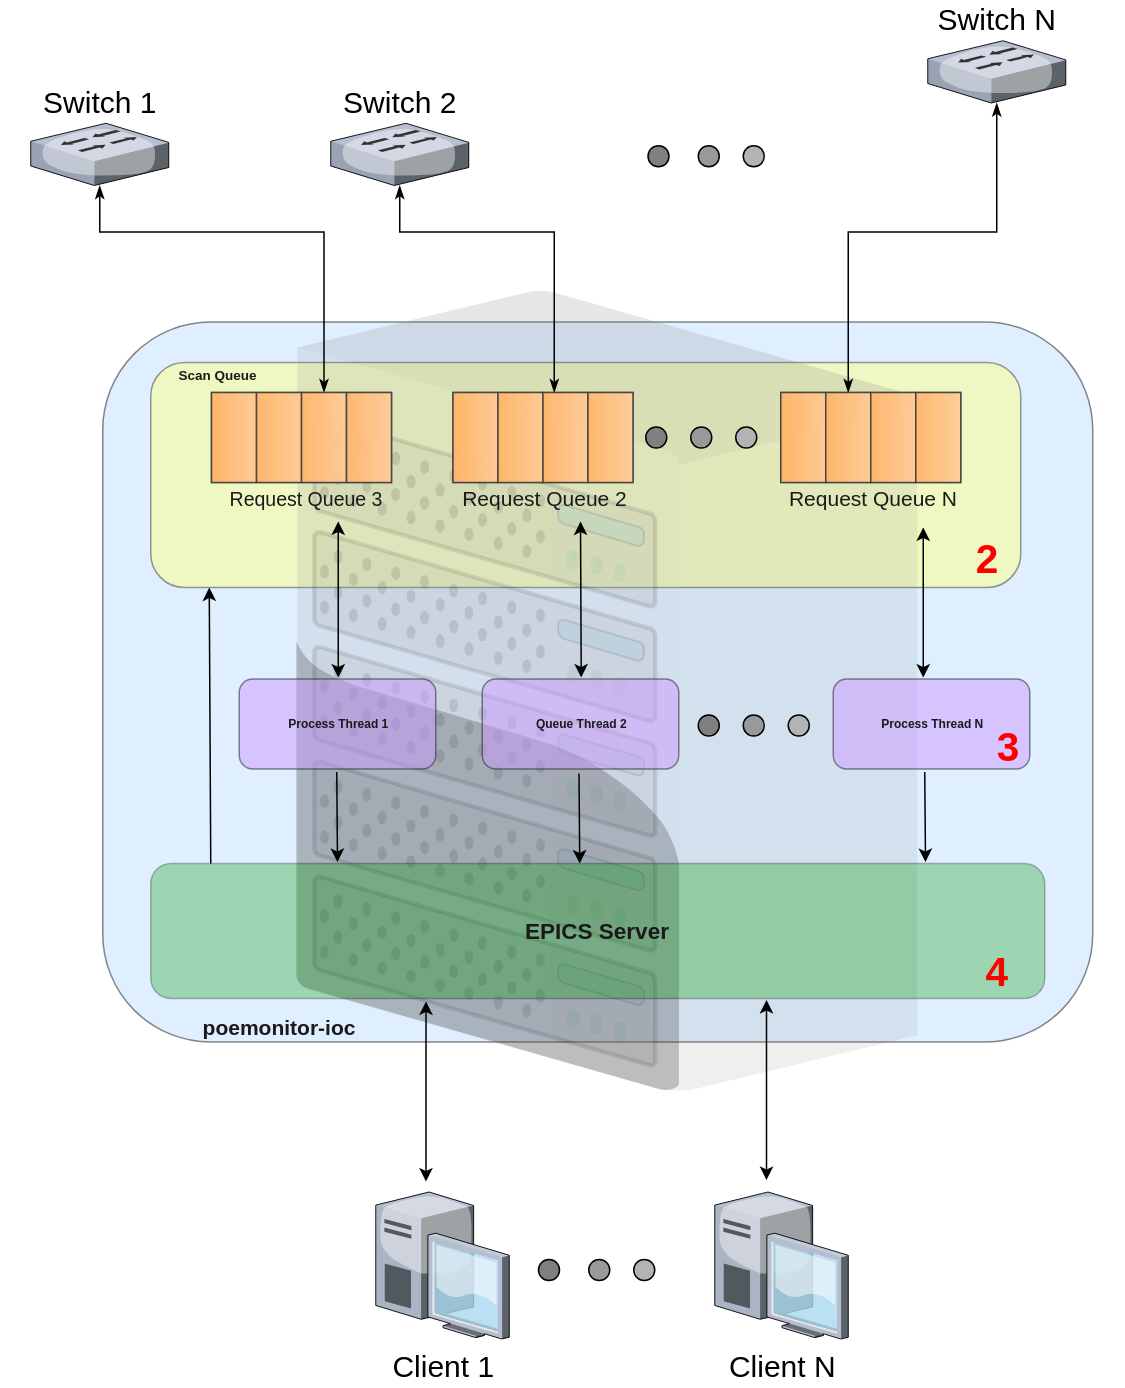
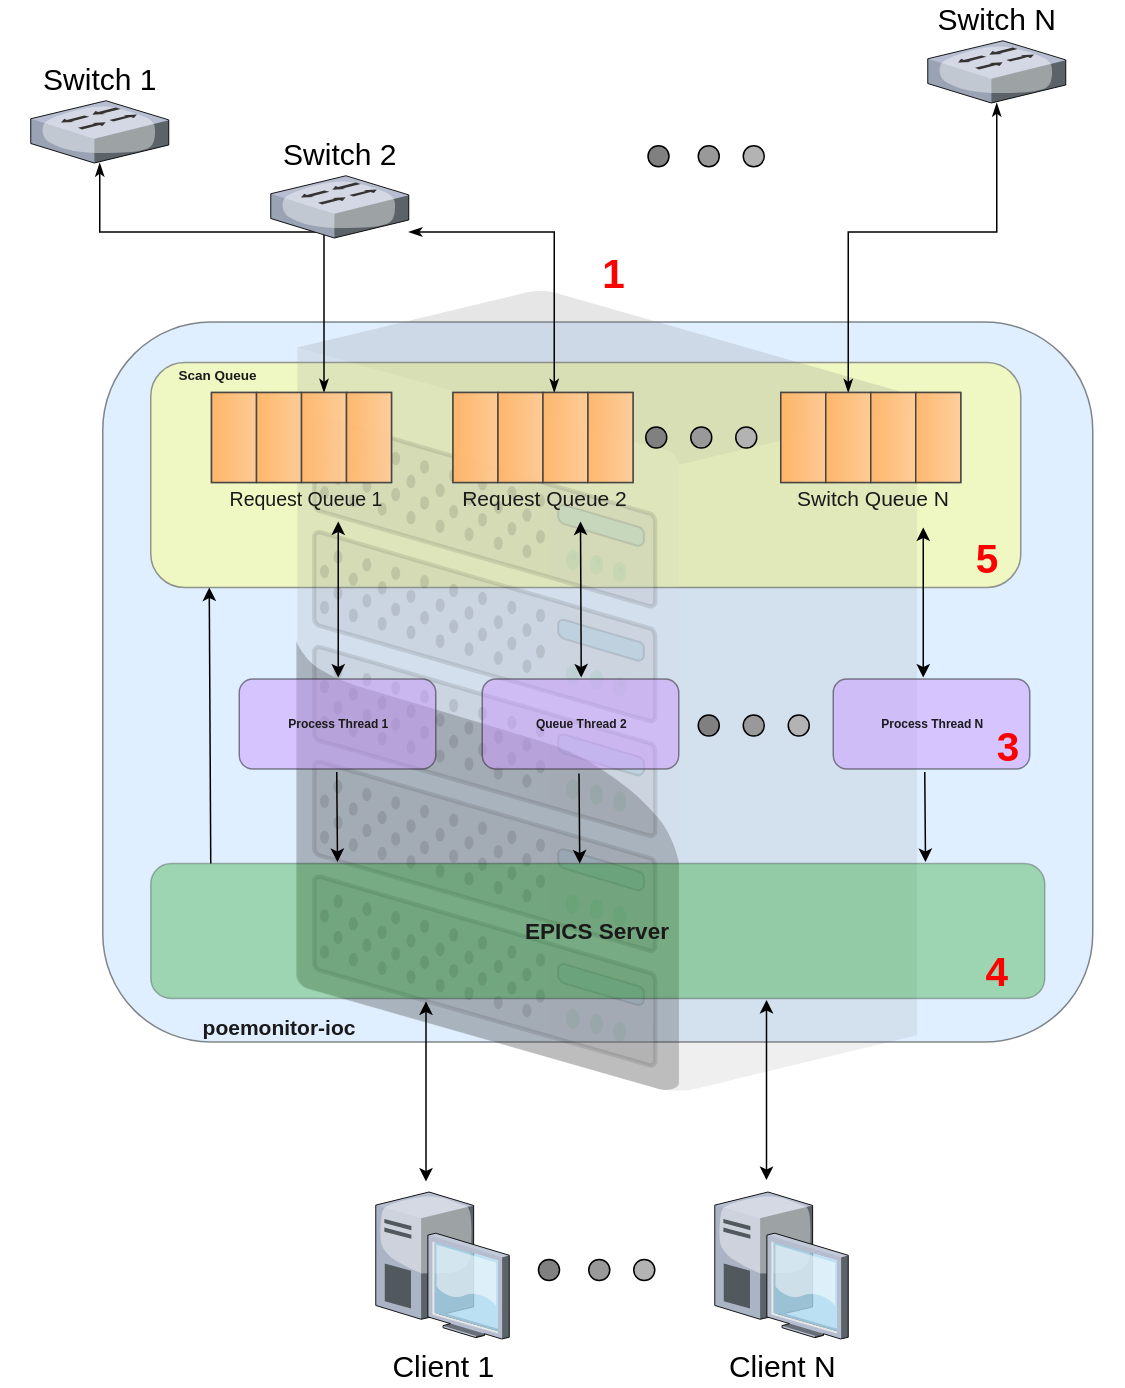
(100, 154) -> (100, 132)
(400, 154) -> (340, 207)
none -> (614, 275)
(307, 494) -> (307, 494)
(874, 494) -> (874, 494)
(988, 560) -> (988, 560)
